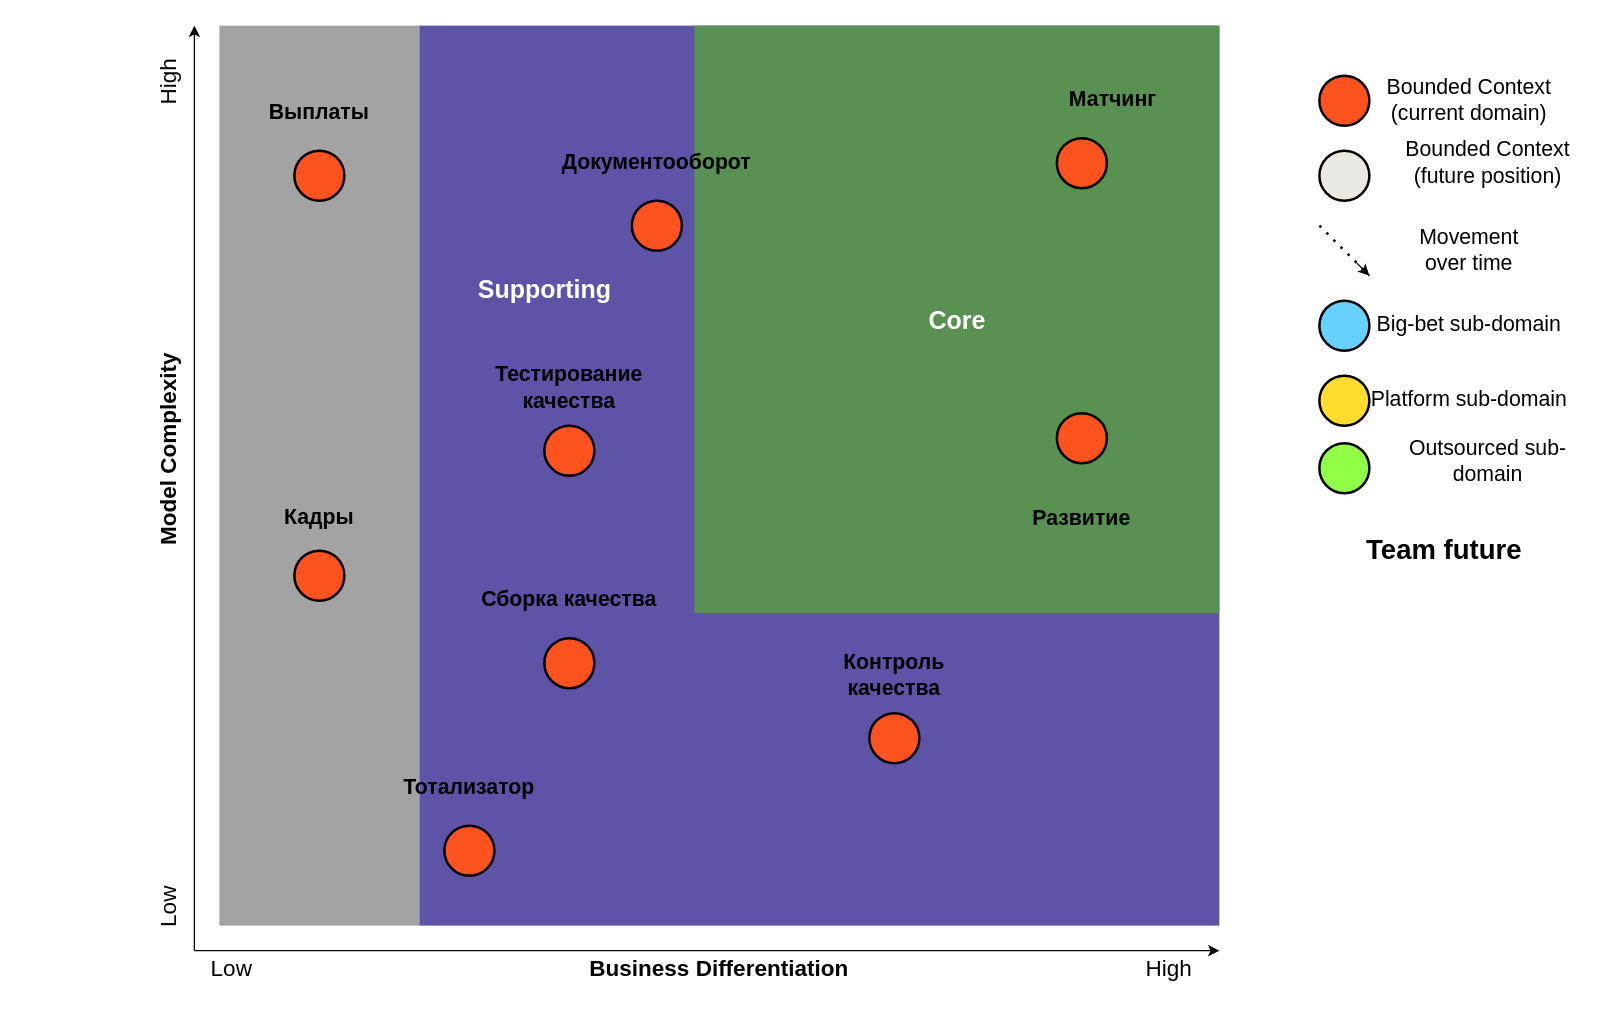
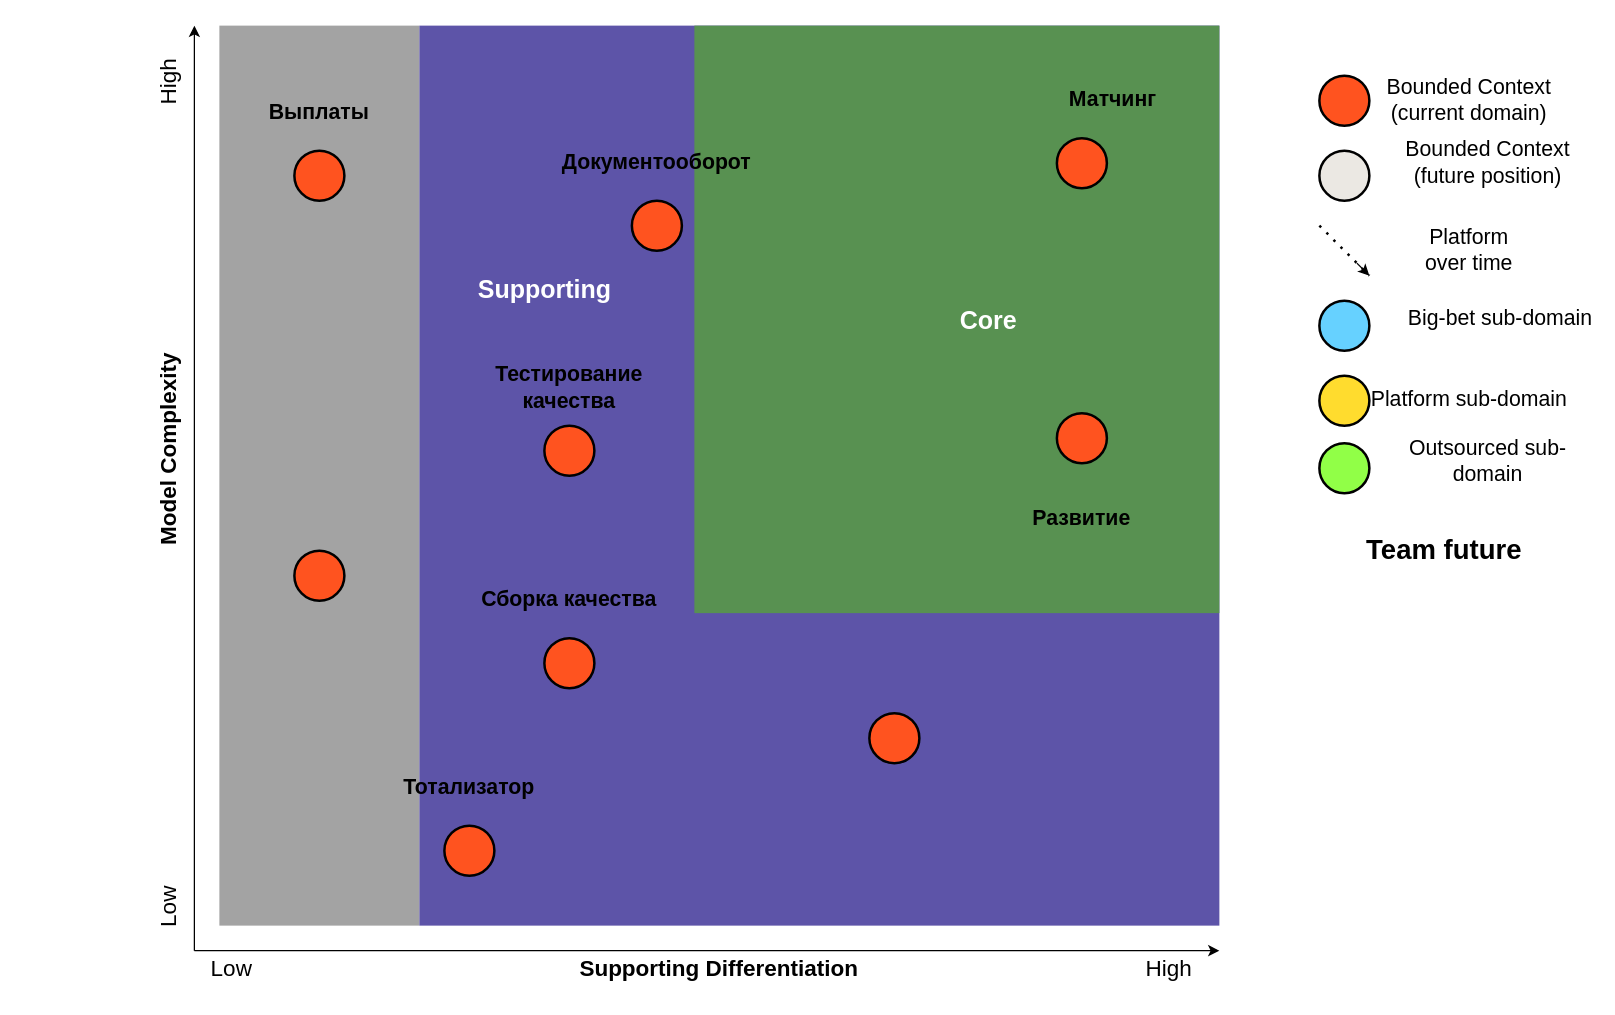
(1469, 251) -> (1469, 251)
(957, 319) -> (988, 319)
(1469, 326) -> (1501, 319)
(319, 518) -> none
(894, 676) -> none
(719, 969) -> (719, 969)
